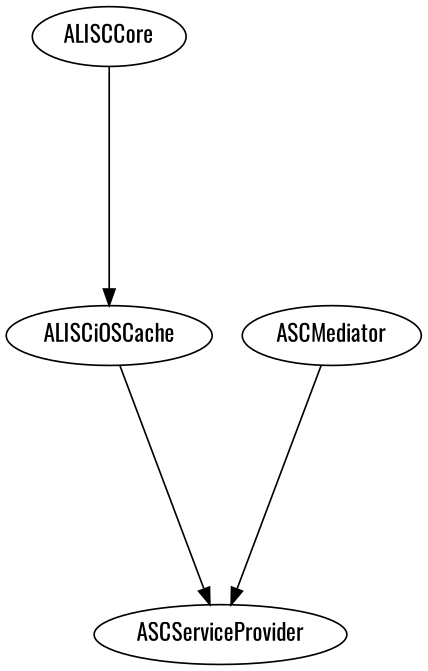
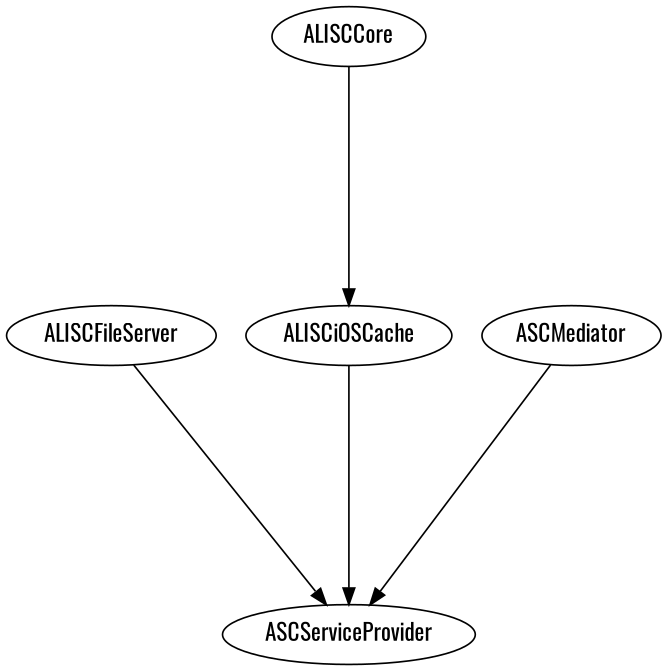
none -> (111, 336)
